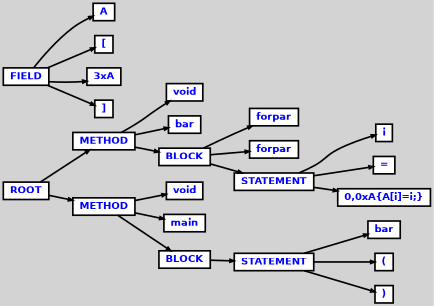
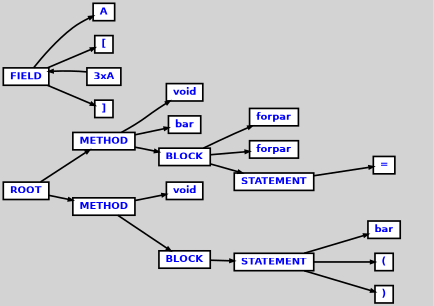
(66, 82) -> (70, 71)
(384, 133) -> none
(384, 197) -> none
(185, 223) -> none
